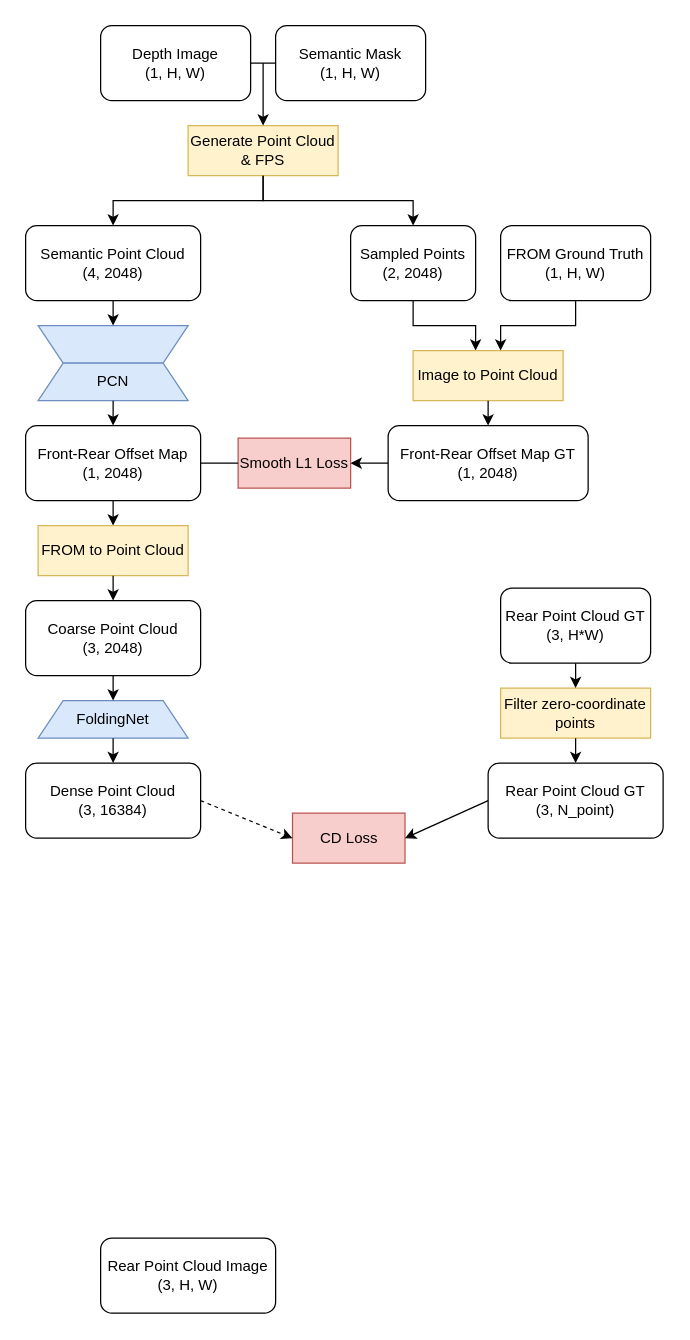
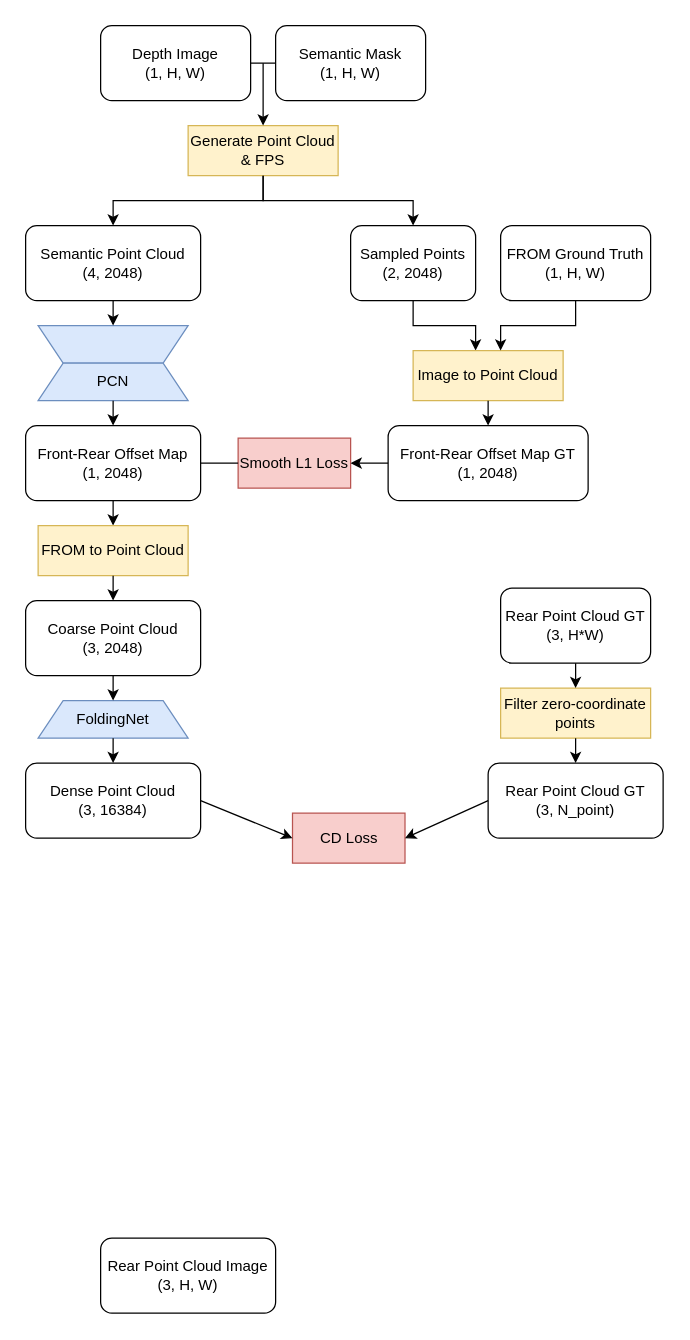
(243, 818) -> (243, 818)
